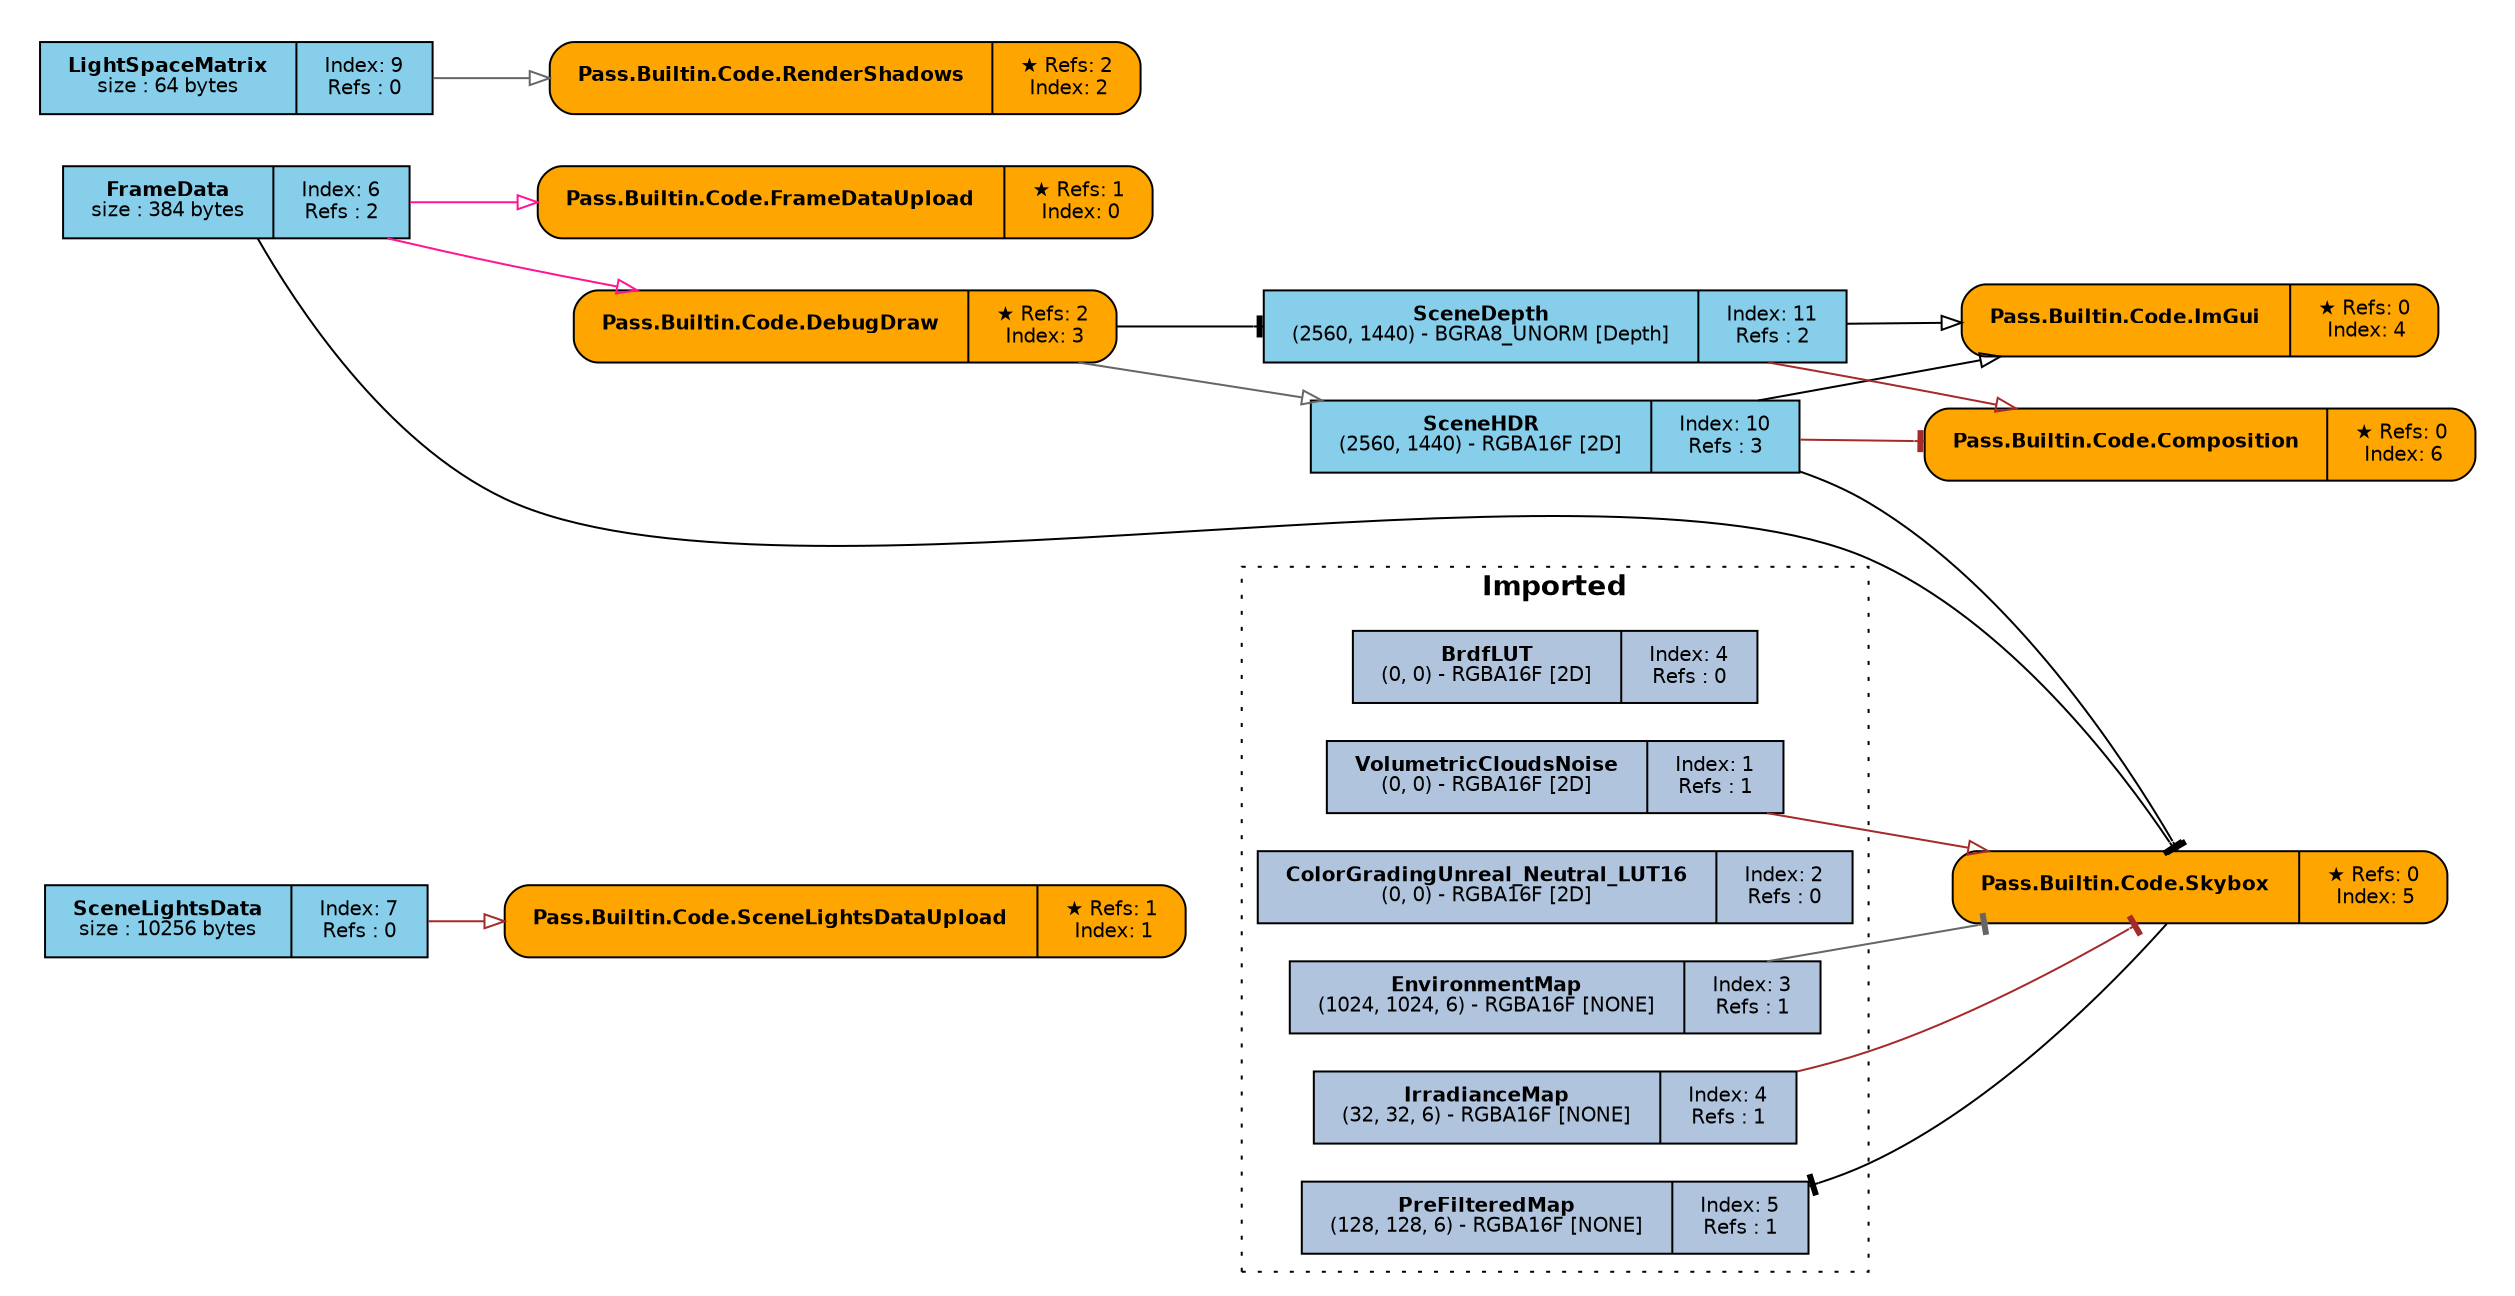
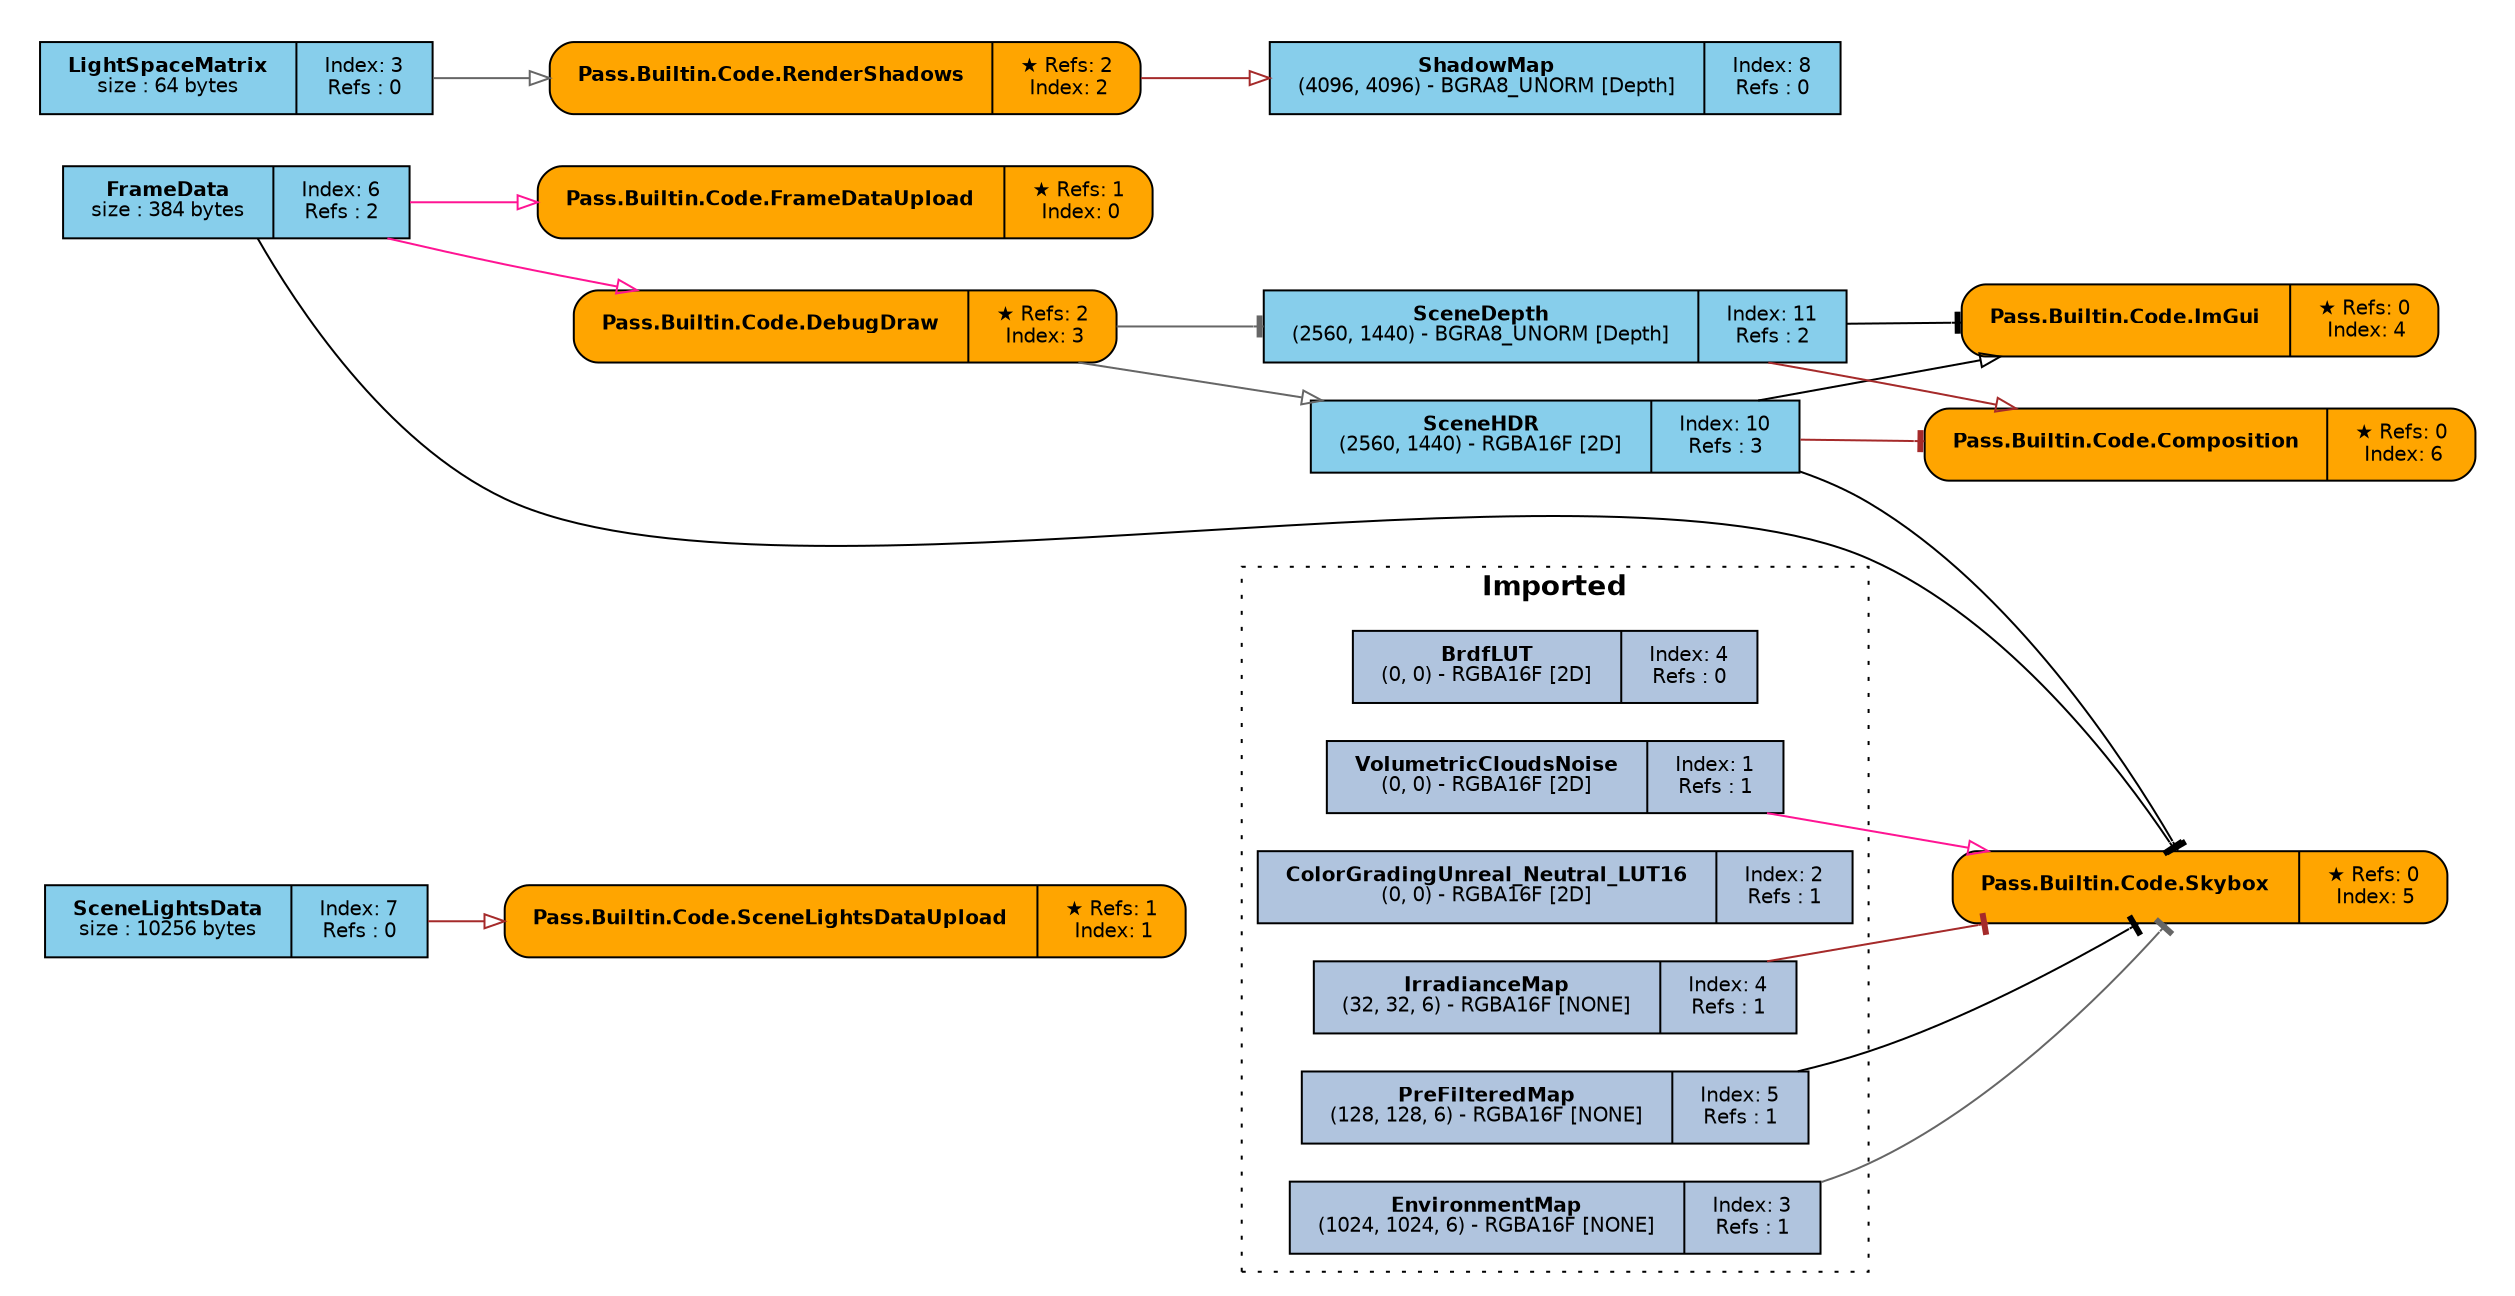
(365, 66) -> (365, 66)
none -> (1555, 78)
(1894, 323) -> (1899, 323)
(1185, 326) -> (1185, 326)
(1852, 828) -> (1852, 828)
(1784, 897) -> (1784, 897)
(2008, 1075) -> (1968, 1012)
